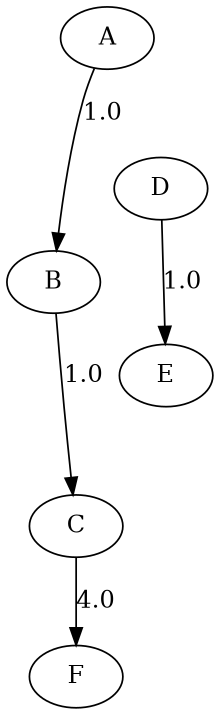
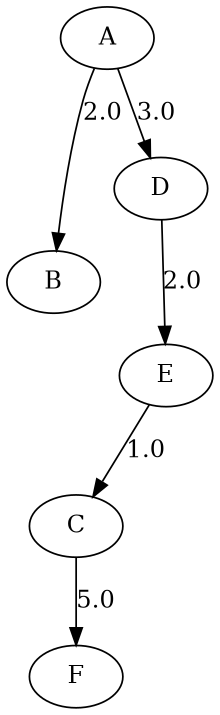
none -> (131, 105)
(103, 113) -> (103, 113)
(183, 282) -> (183, 282)
(63, 395) -> (126, 443)
(96, 601) -> (96, 601)
